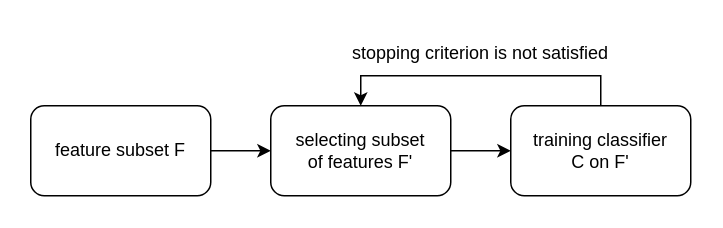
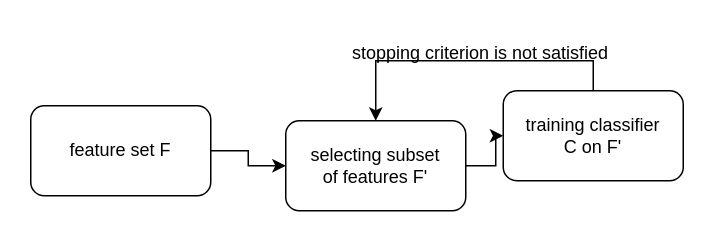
(121, 151) -> (121, 151)
(361, 151) -> (376, 166)
(601, 151) -> (593, 136)
